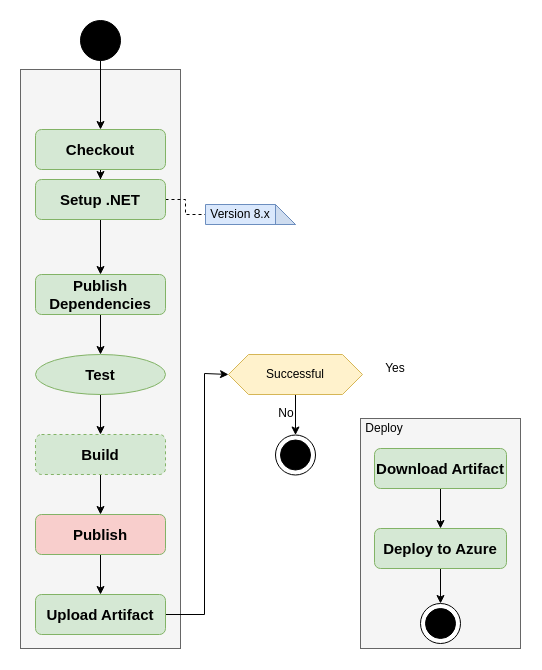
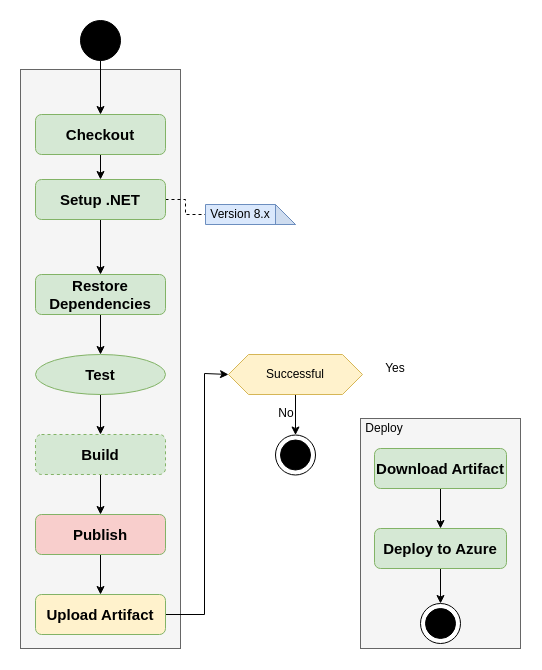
(101, 150) -> (101, 135)
(101, 295) -> (101, 295)
(101, 615) -> (101, 615)
